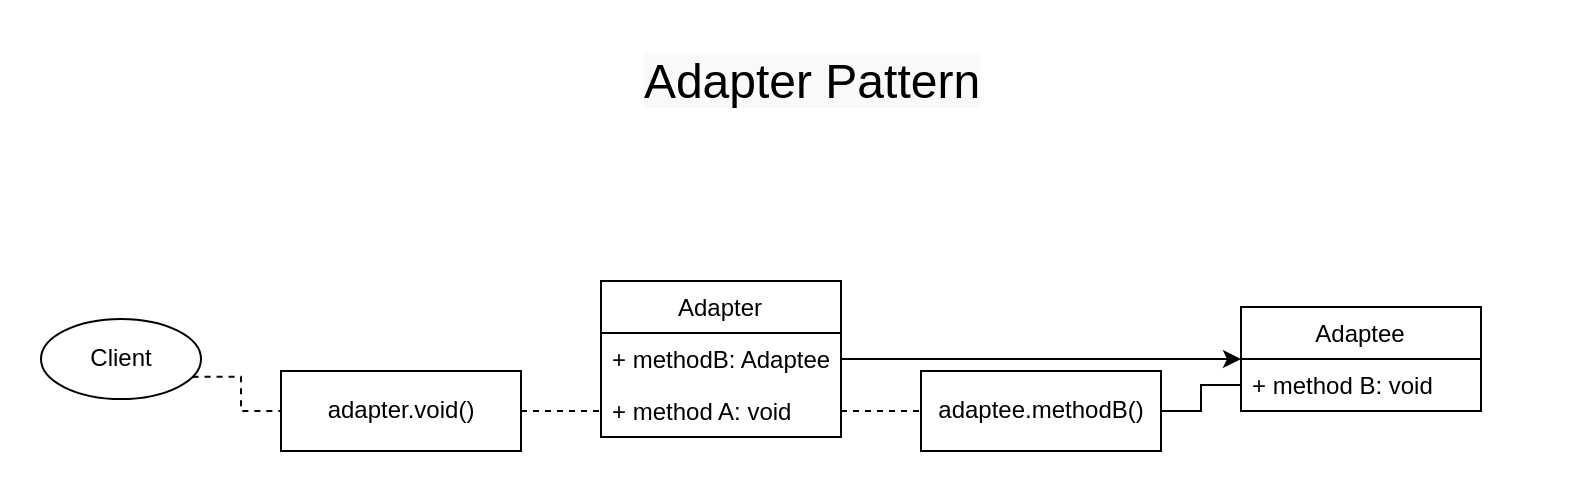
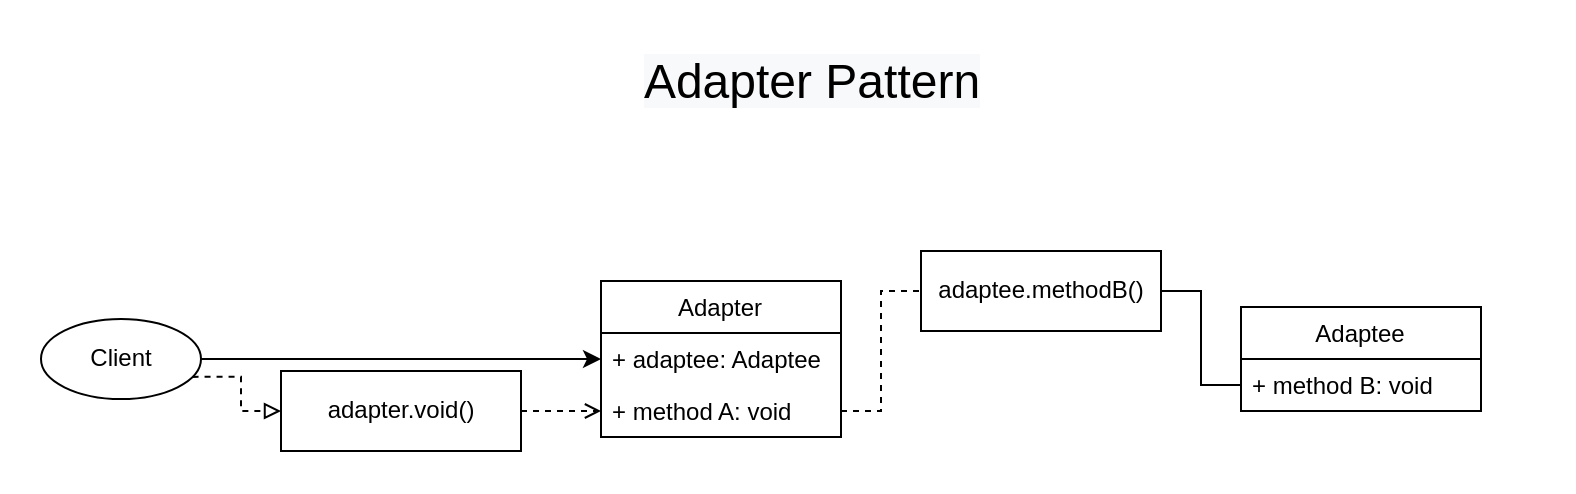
none -> (394, 359)
(1034, 359) -> none
(724, 360) -> (724, 360)
(270, 411) -> (263, 411)
(595, 411) -> (592, 411)
(1041, 411) -> (1041, 291)
